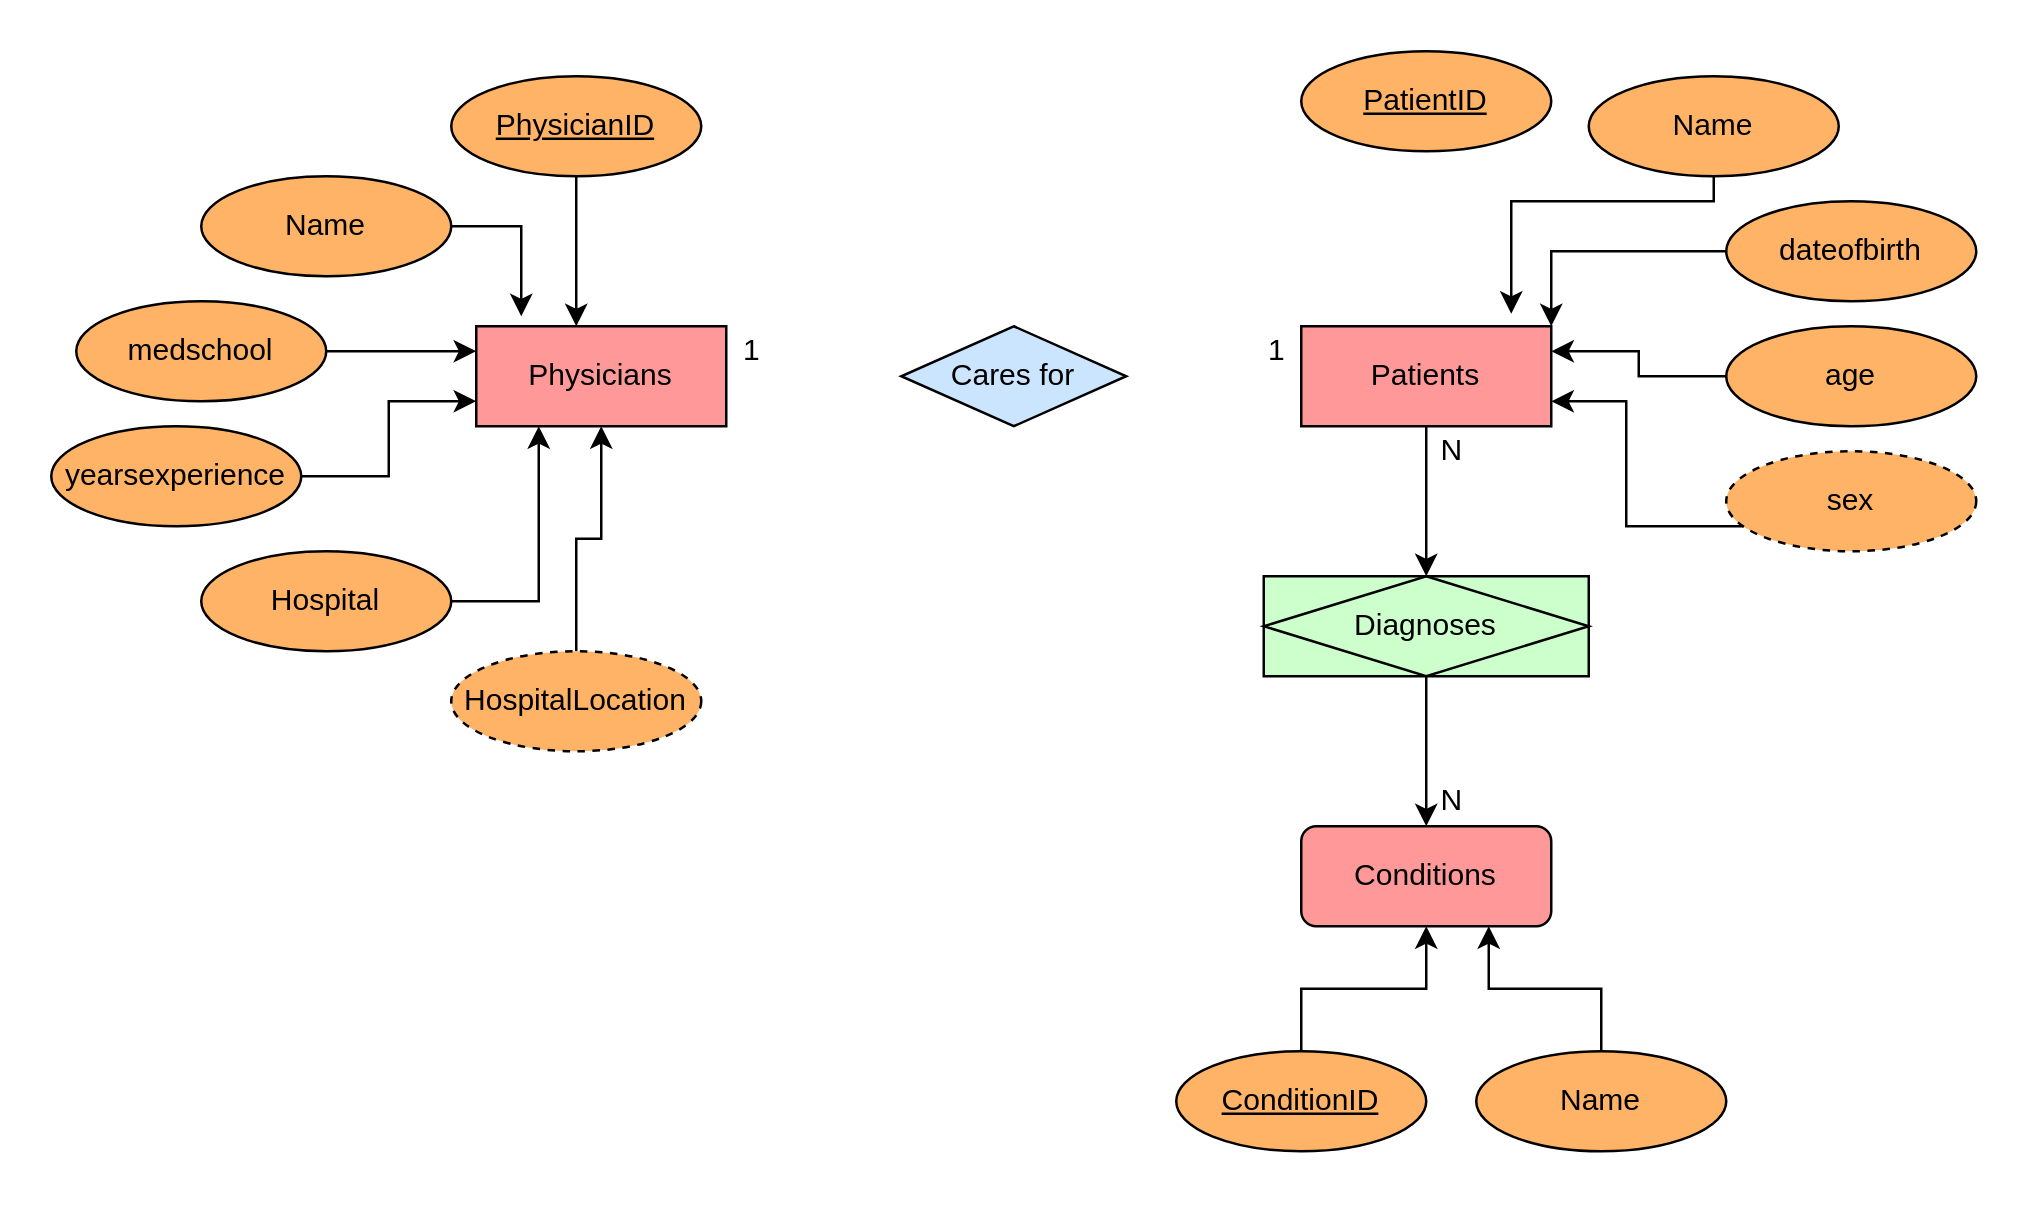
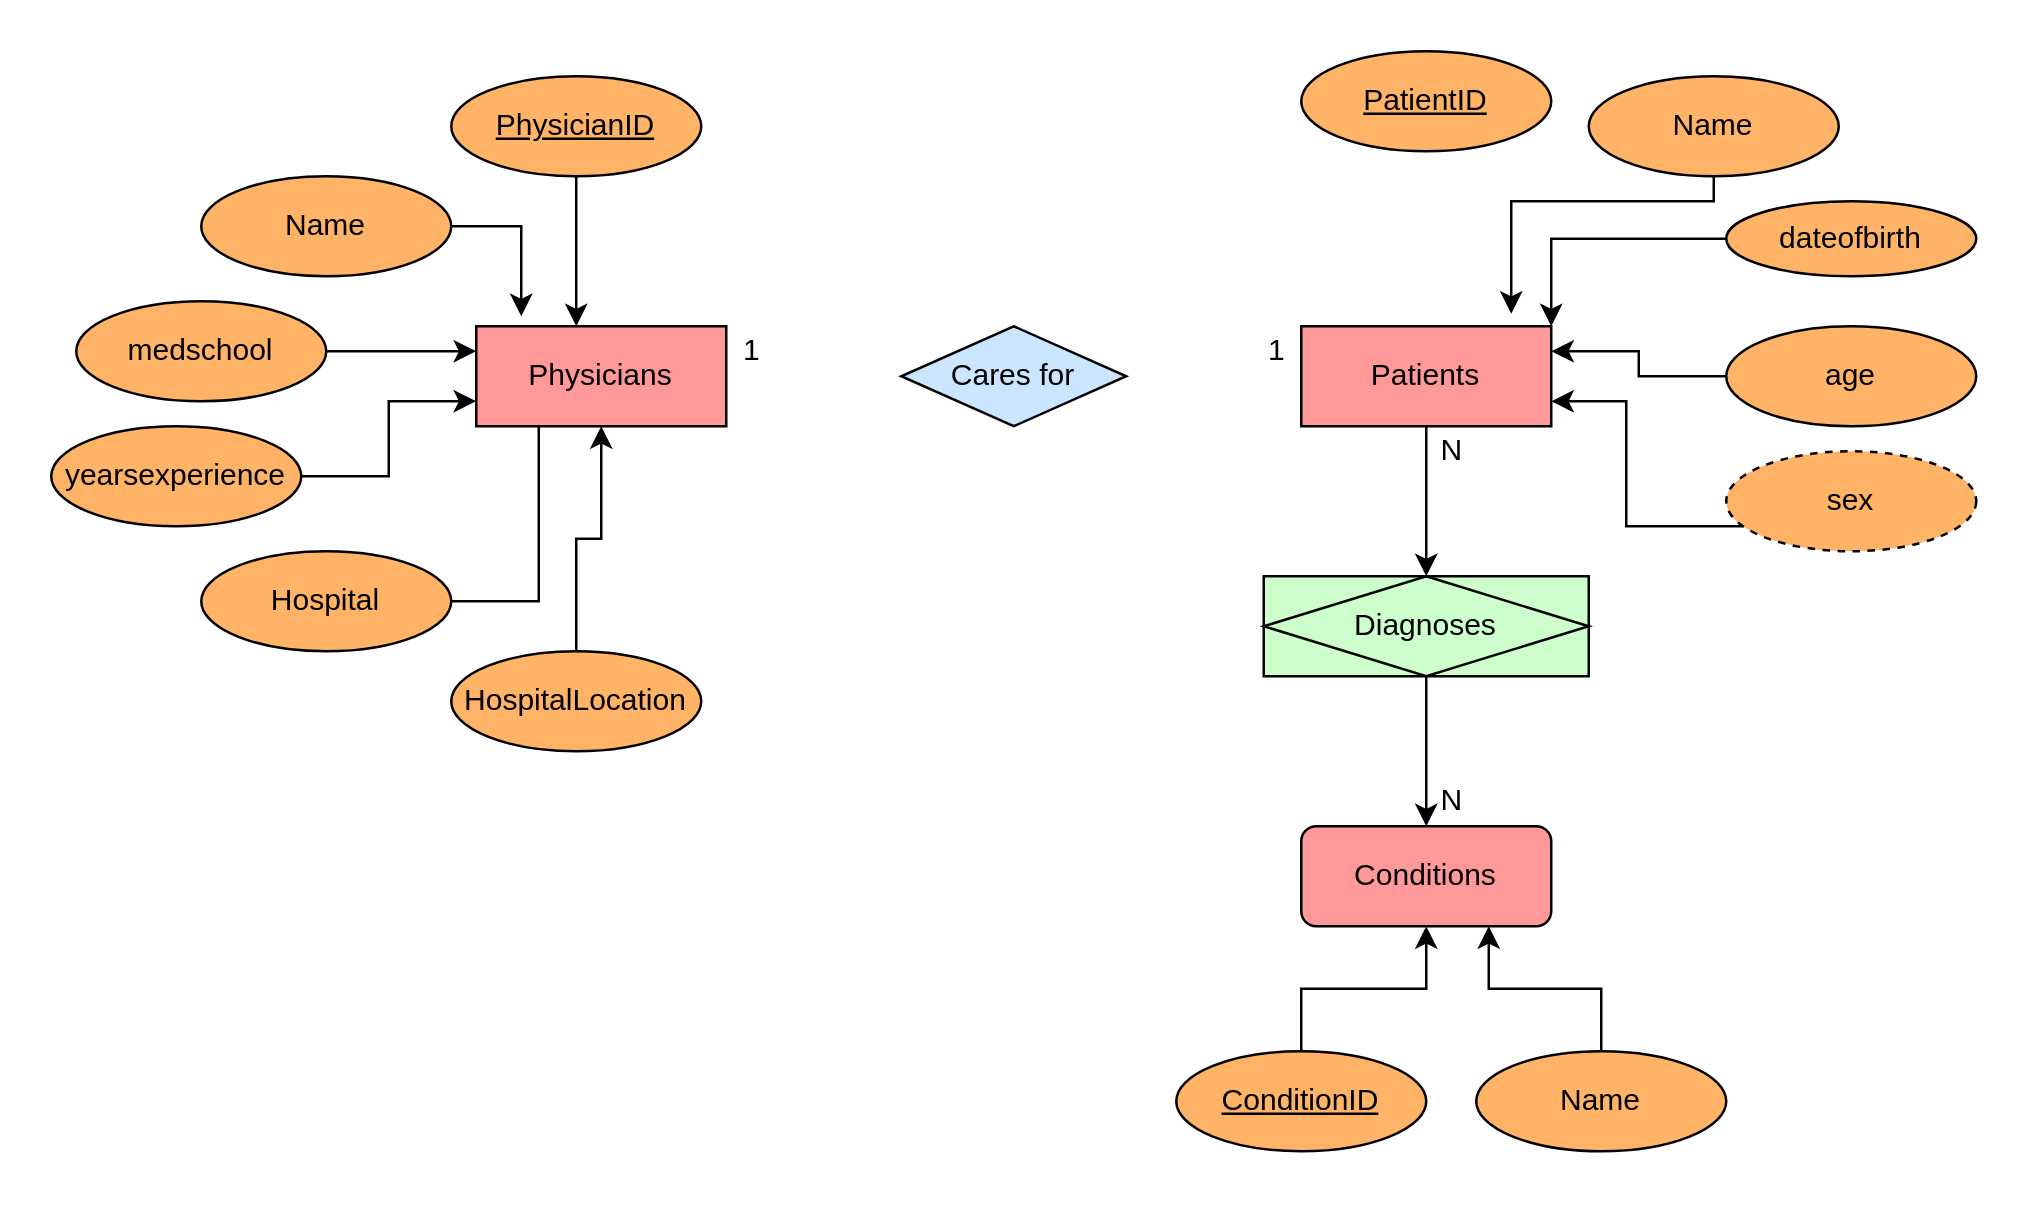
(1851, 251) -> (1851, 239)
(539, 444) -> (539, 437)
(576, 701) -> (576, 701)
